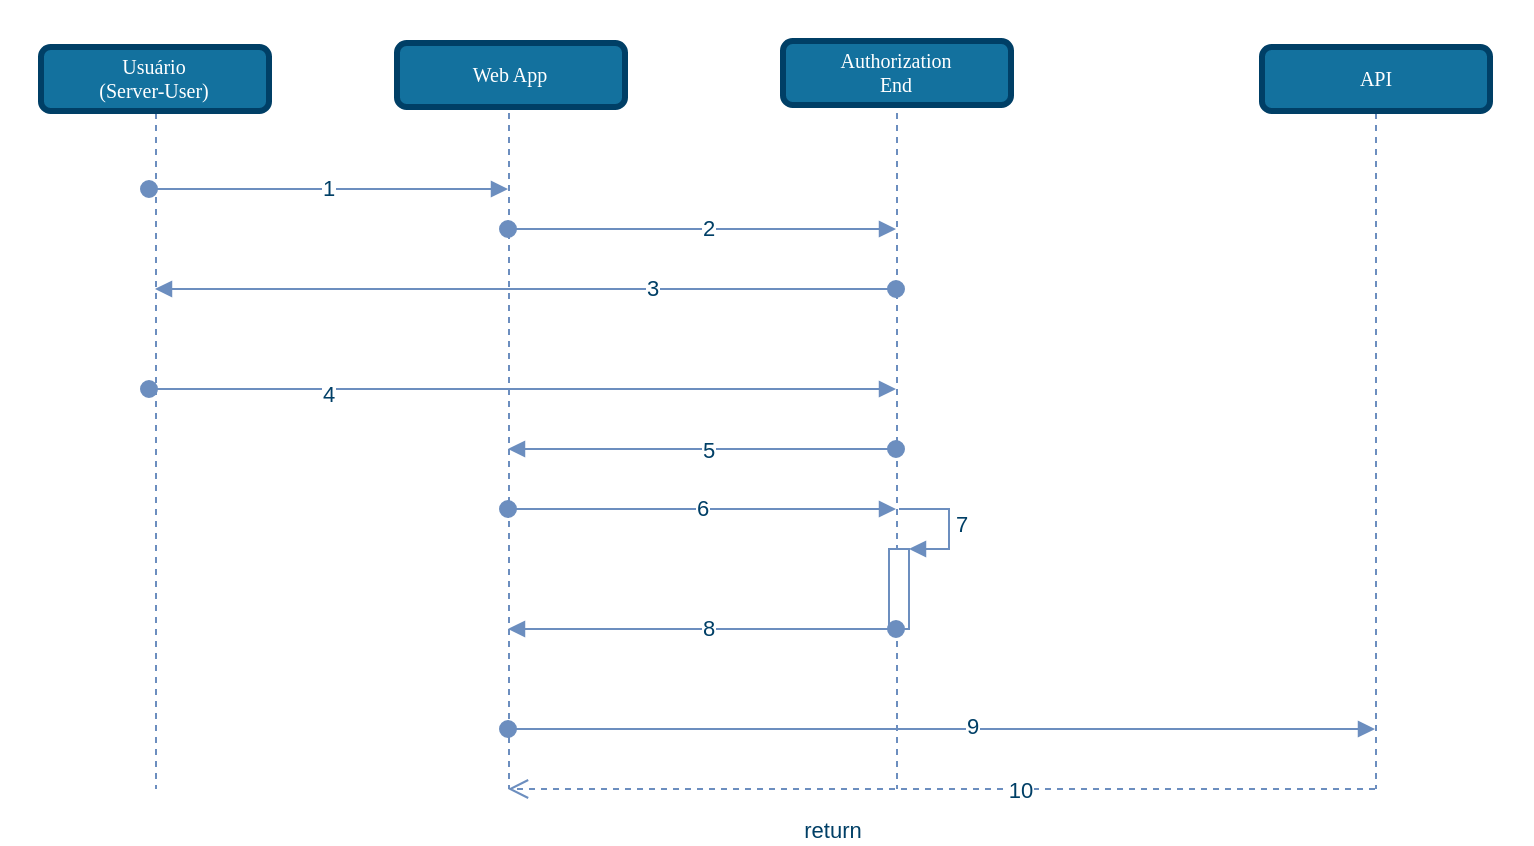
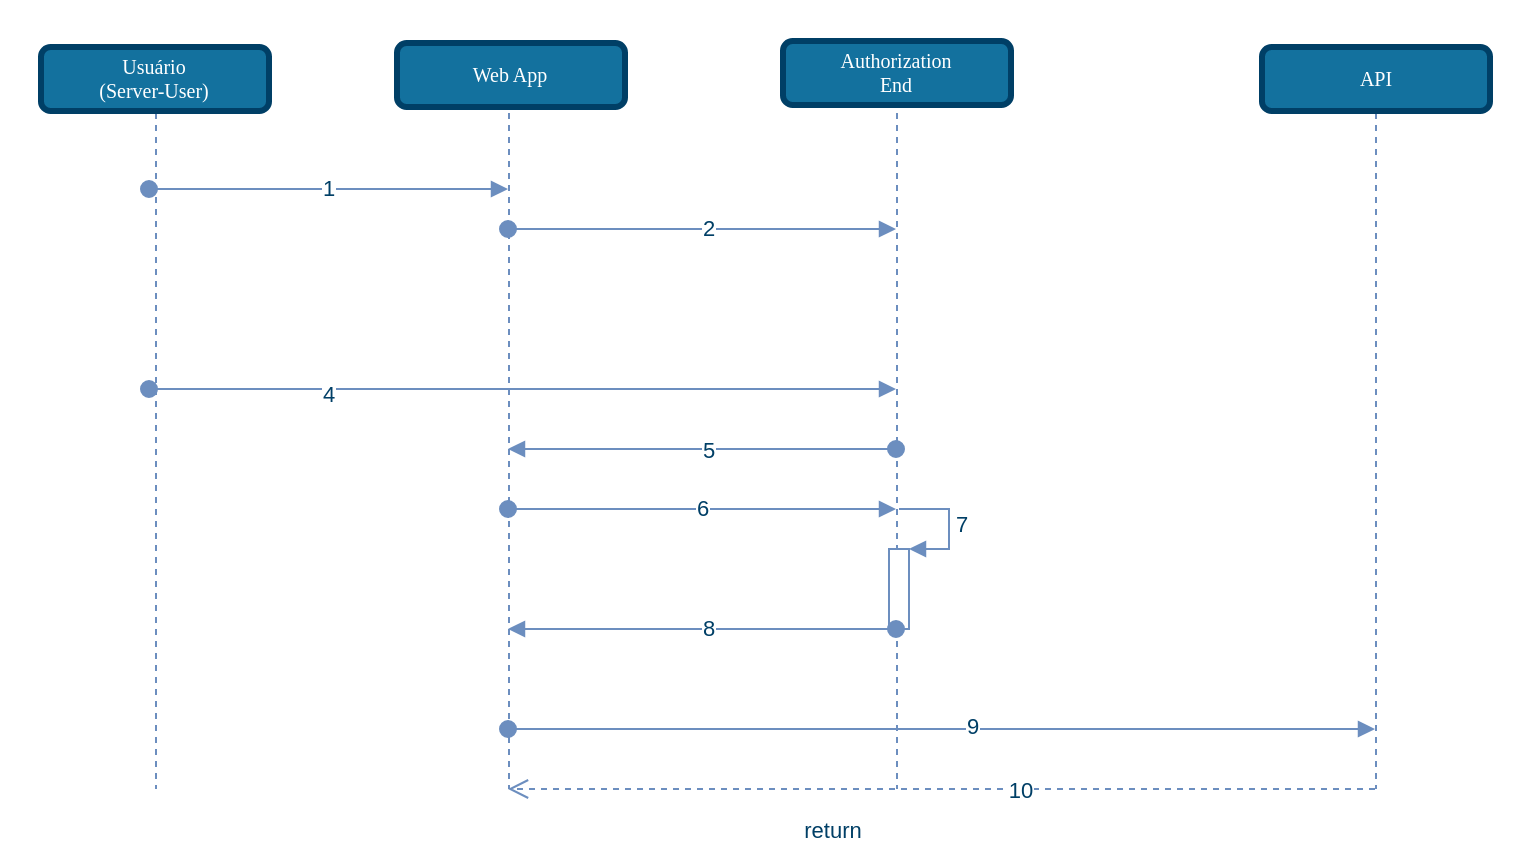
(530, 289) -> none
